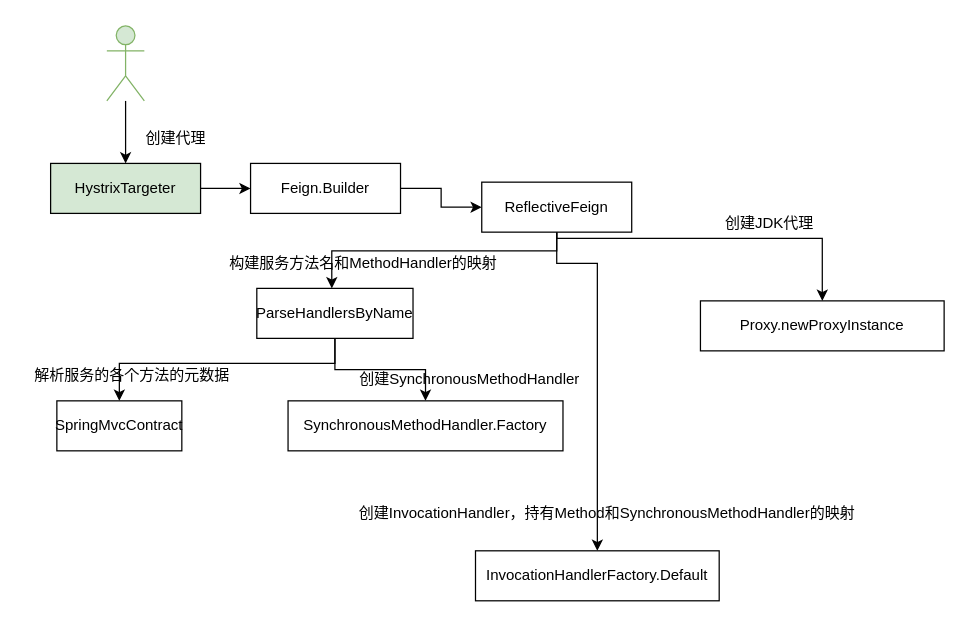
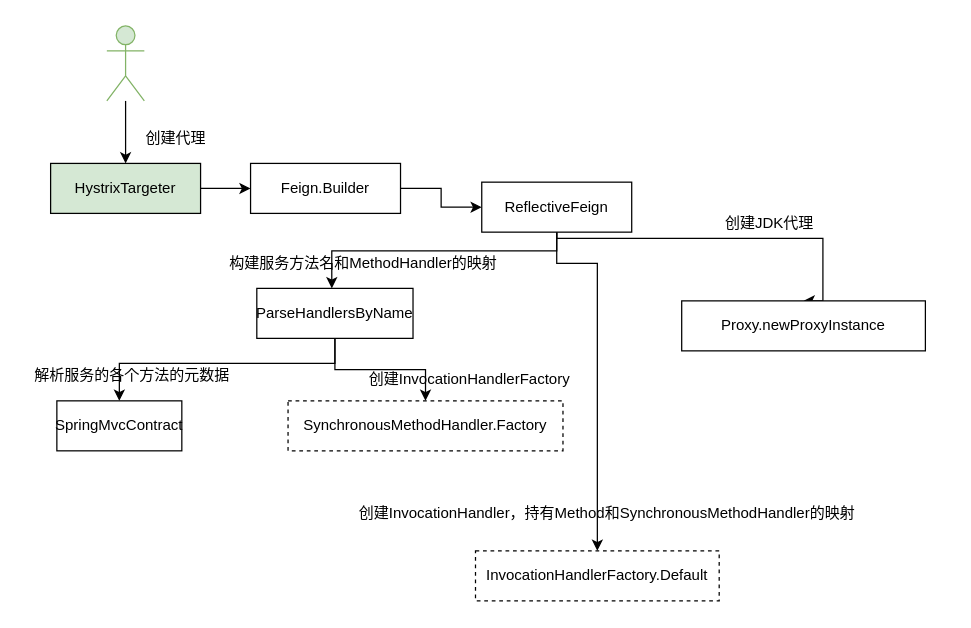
(823, 326) -> (804, 326)
(470, 379) -> (470, 379)
(426, 426) -> (426, 426)
(598, 576) -> (598, 576)
